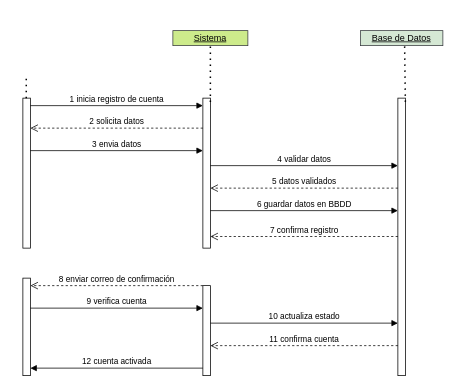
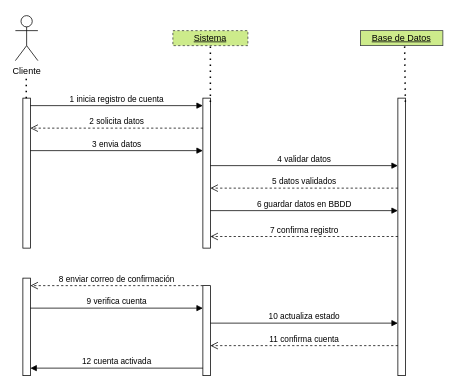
none -> (27, 38)
(210, 38) -> (210, 38)
(402, 38) -> (402, 38)
